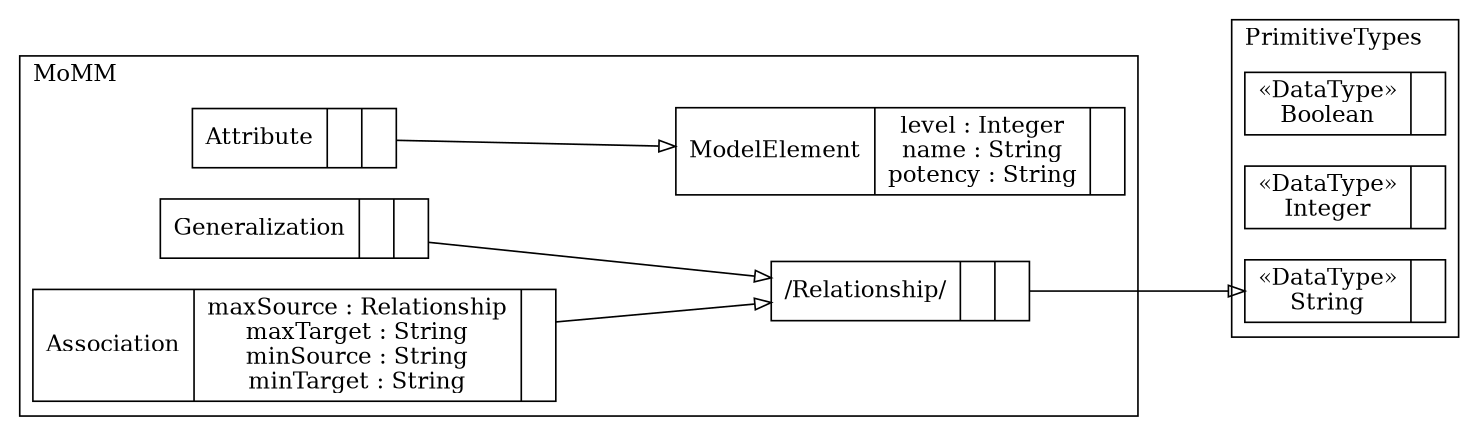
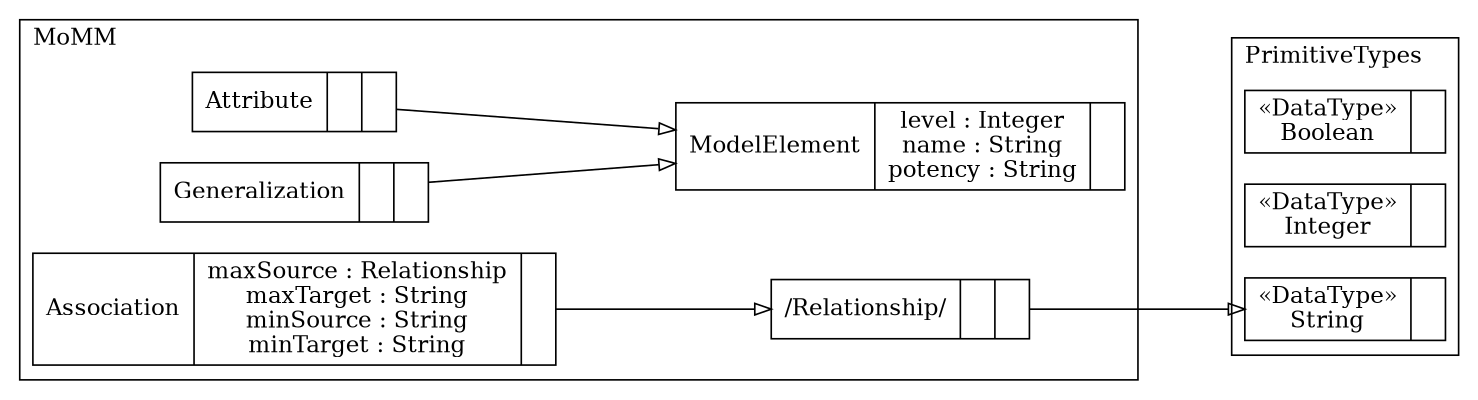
(592, 259) -> (544, 173)
